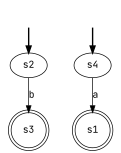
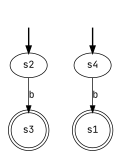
(96, 95) -> (96, 95)
